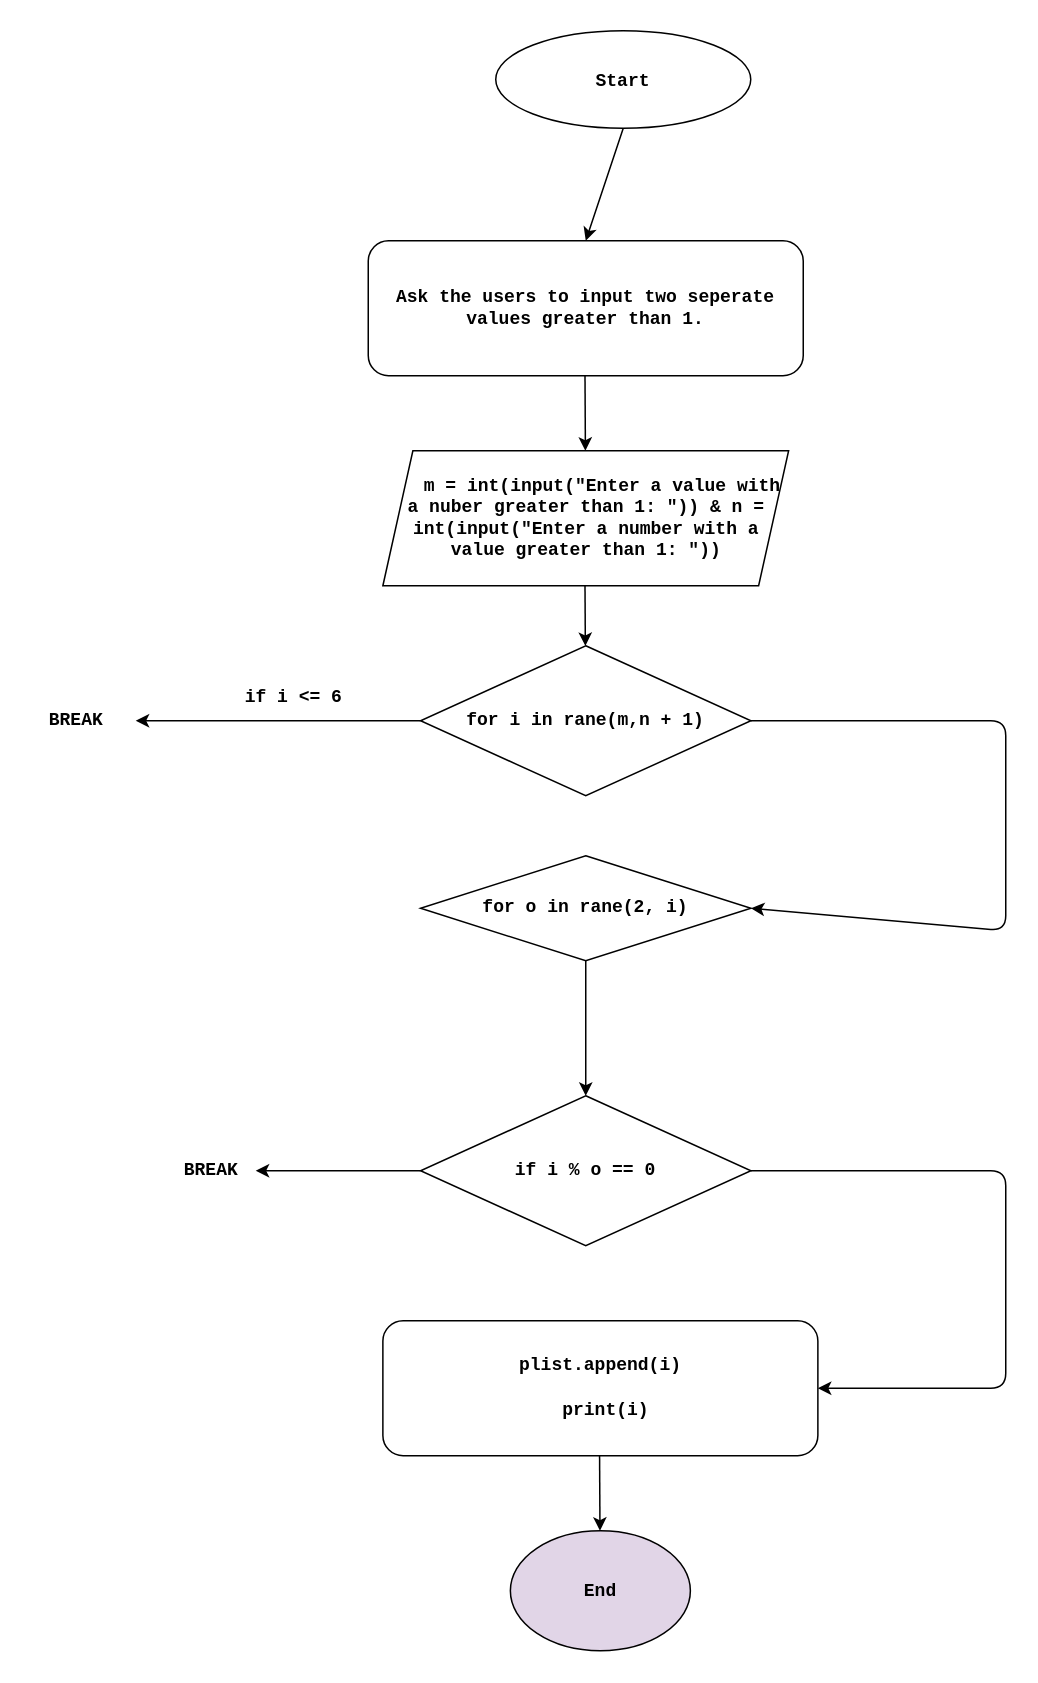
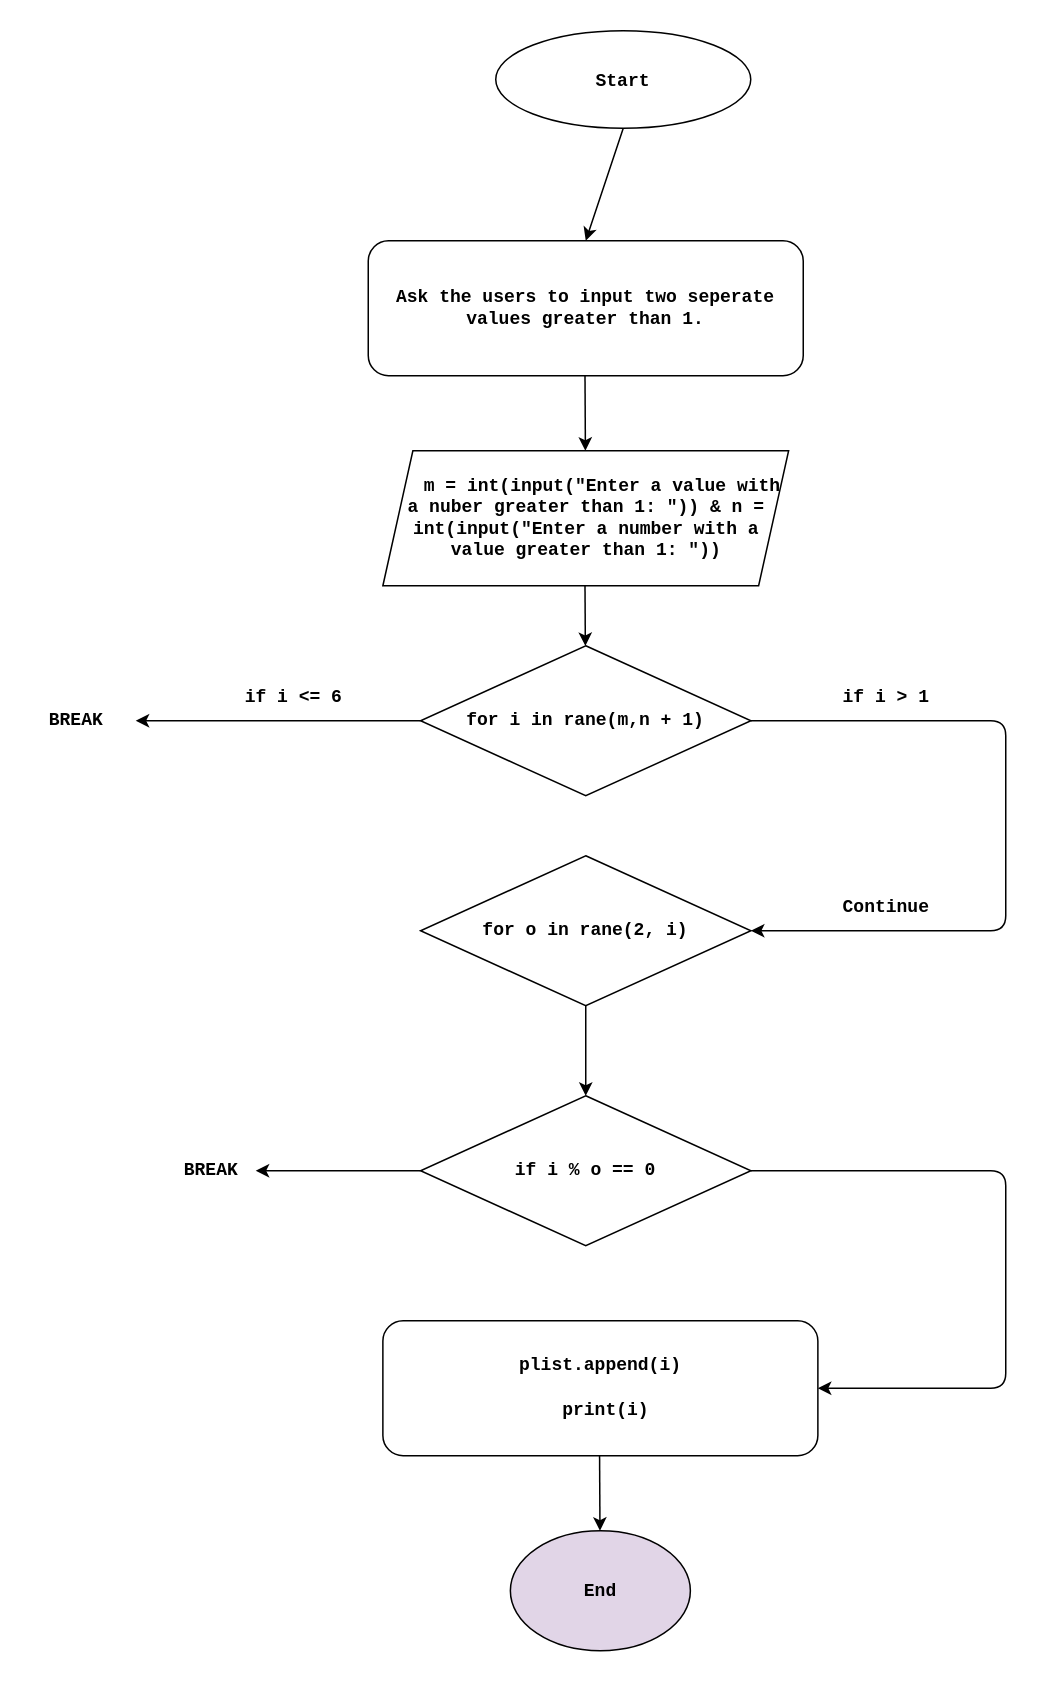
none -> (886, 698)
(586, 908) -> (586, 931)
none -> (886, 908)
